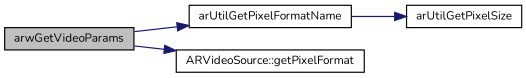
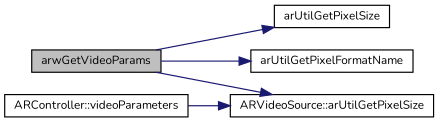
(373, 16) -> (209, 40)
(270, 61) -> (332, 106)
none -> (96, 106)
